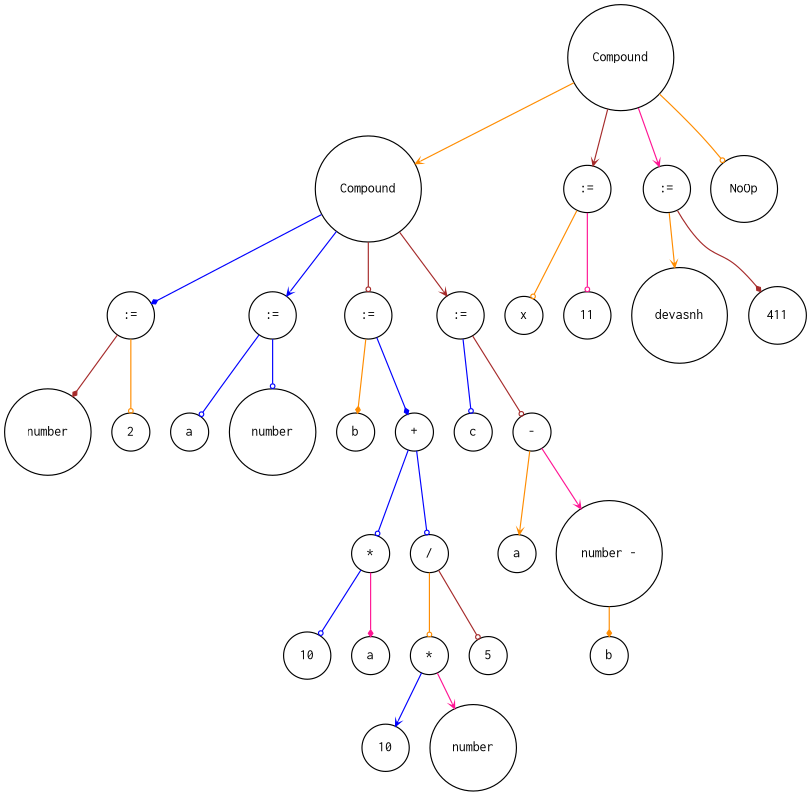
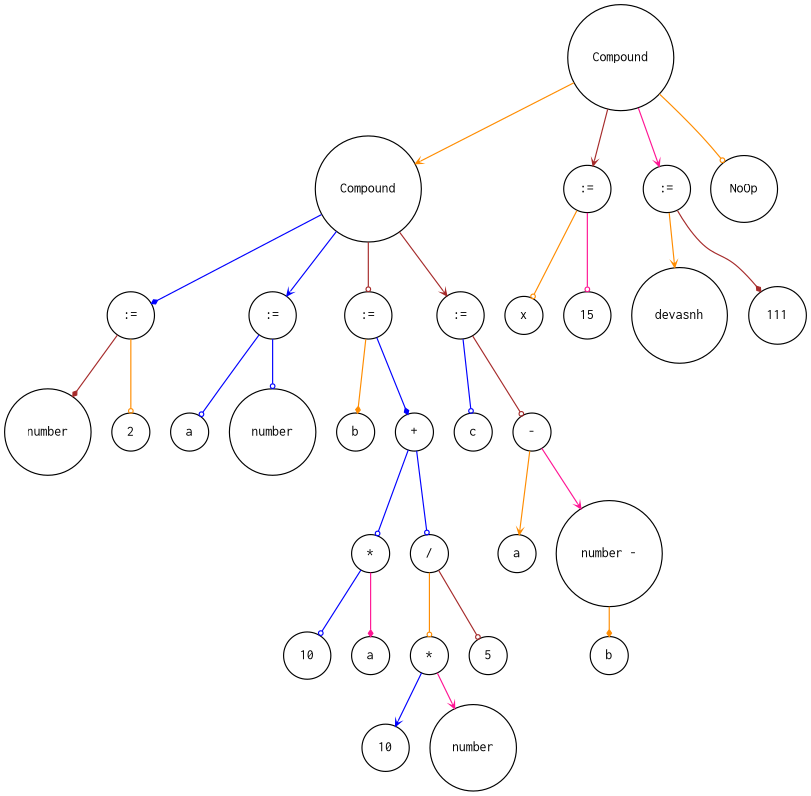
(587, 315) -> (587, 315)
(778, 315) -> (778, 315)
